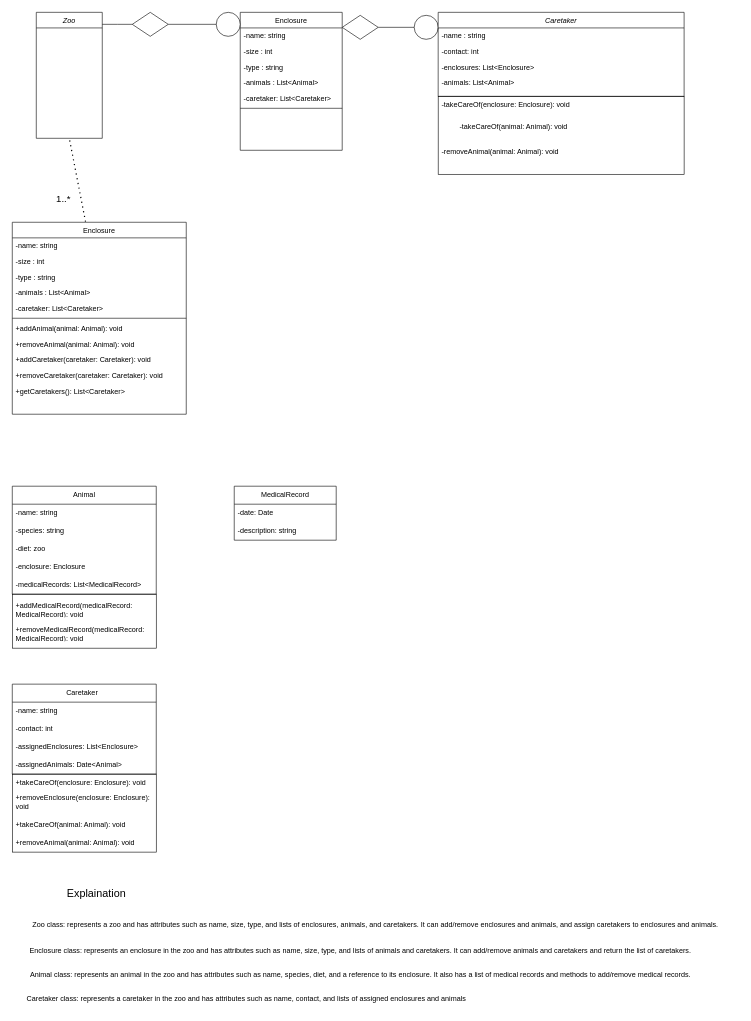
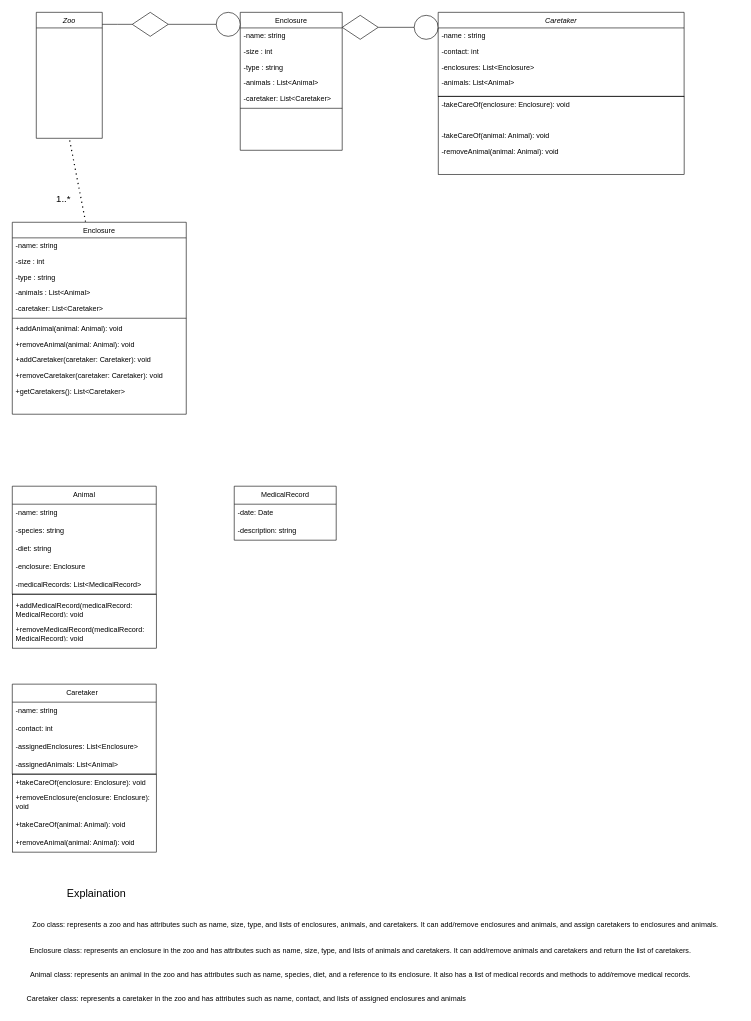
(543, 126) -> (525, 135)
(33, 549) -> (38, 549)
(70, 765) -> (69, 765)
